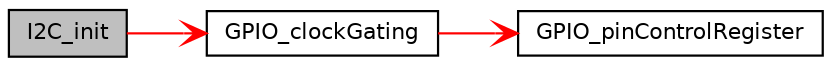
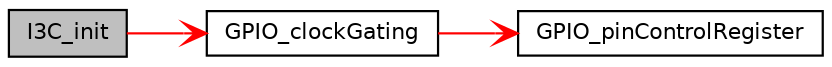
(68, 33) -> (68, 33)
